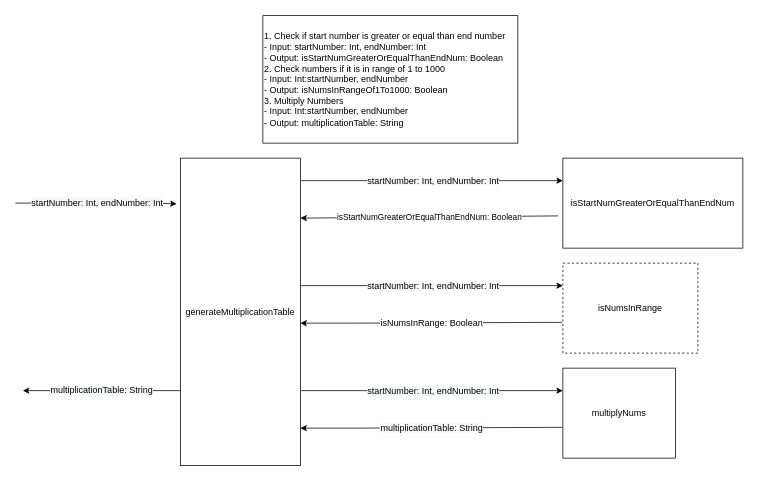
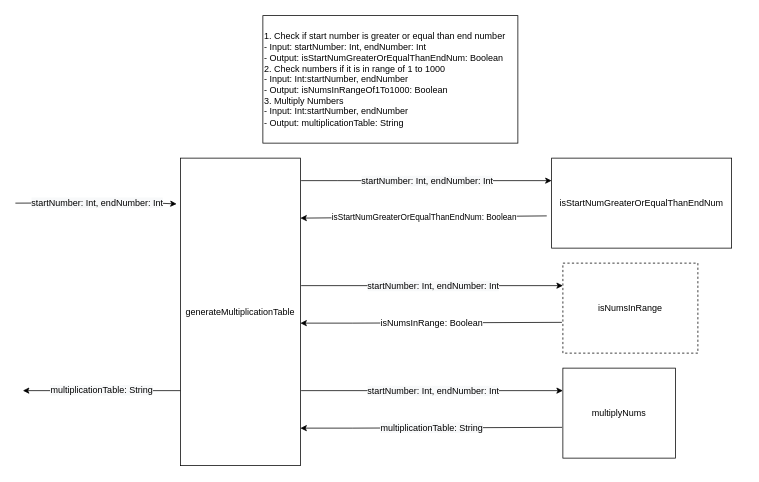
(653, 203) -> (642, 203)
